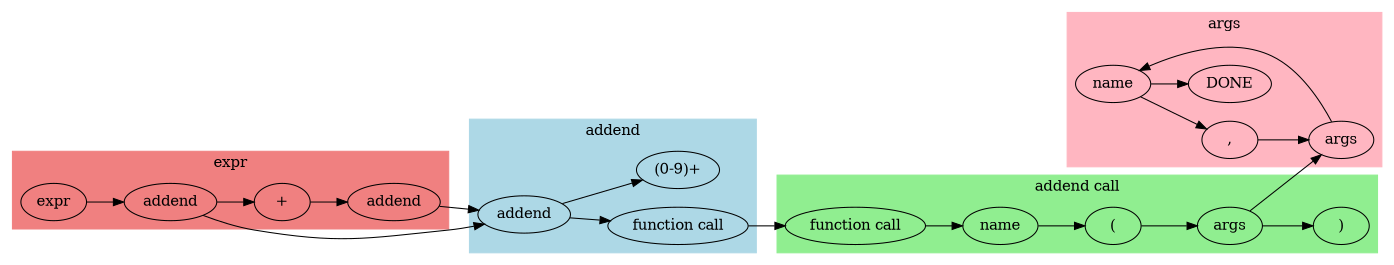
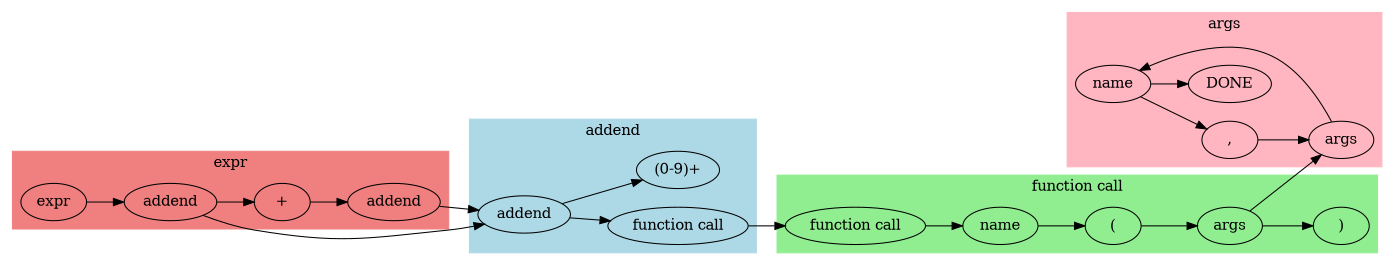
(1077, 187) -> (1077, 187)
